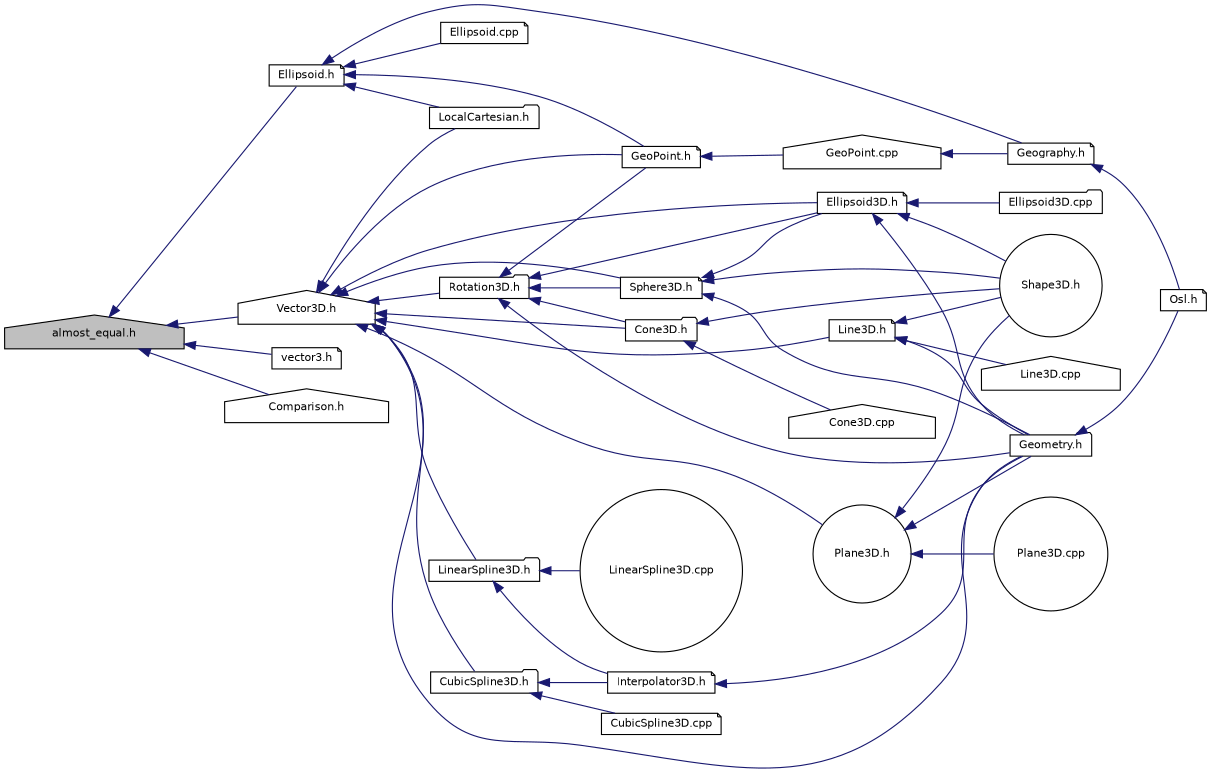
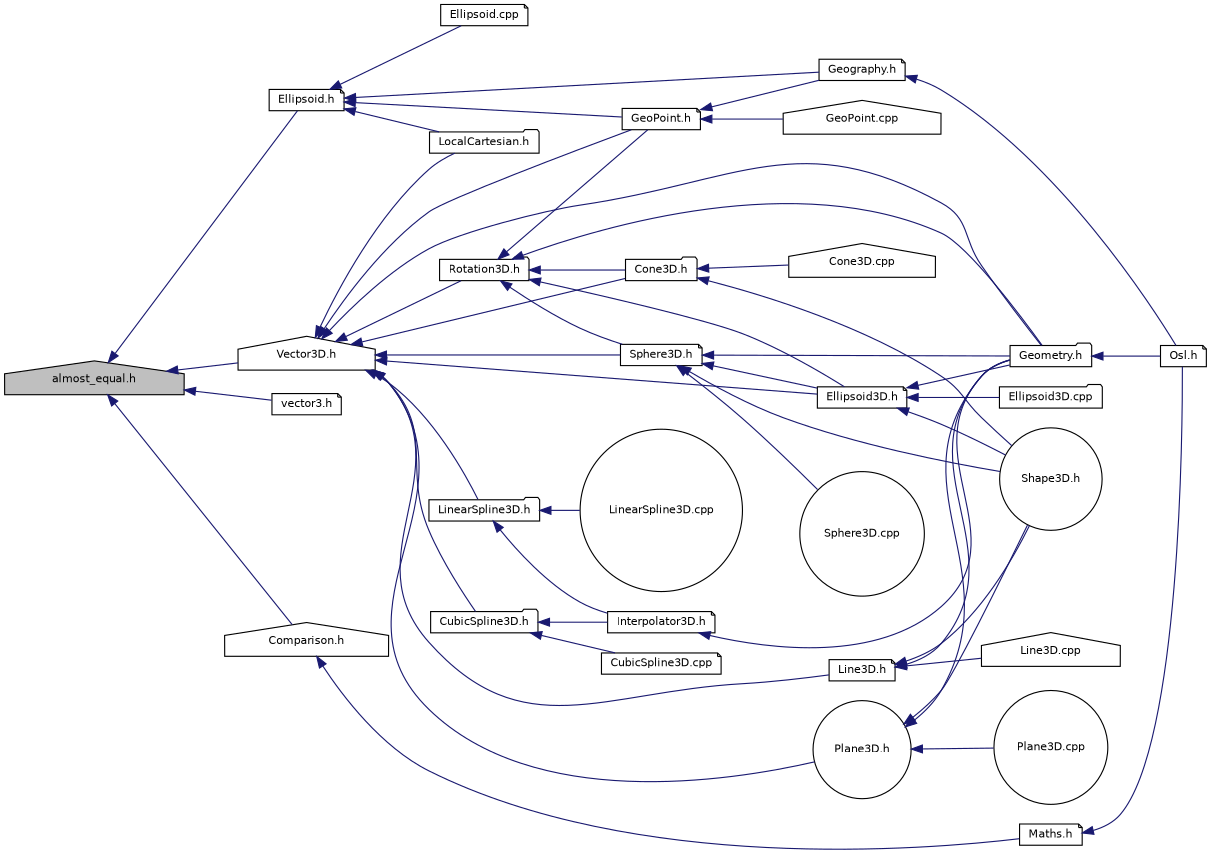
(980, 154) -> (765, 94)
none -> (862, 534)
none -> (1051, 835)
